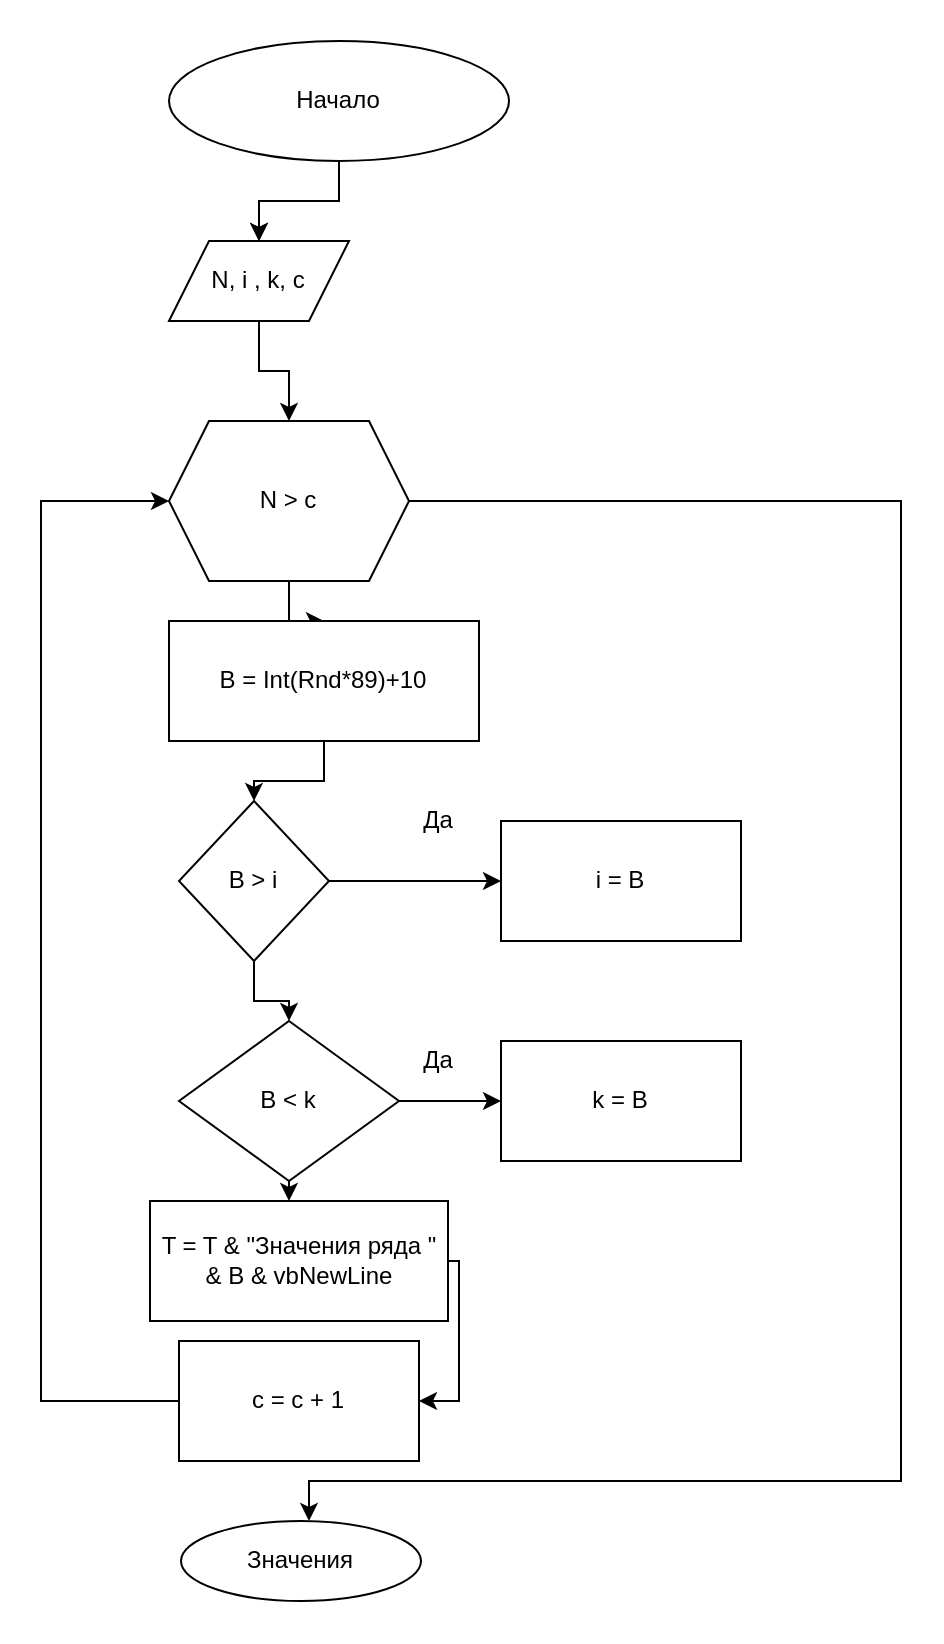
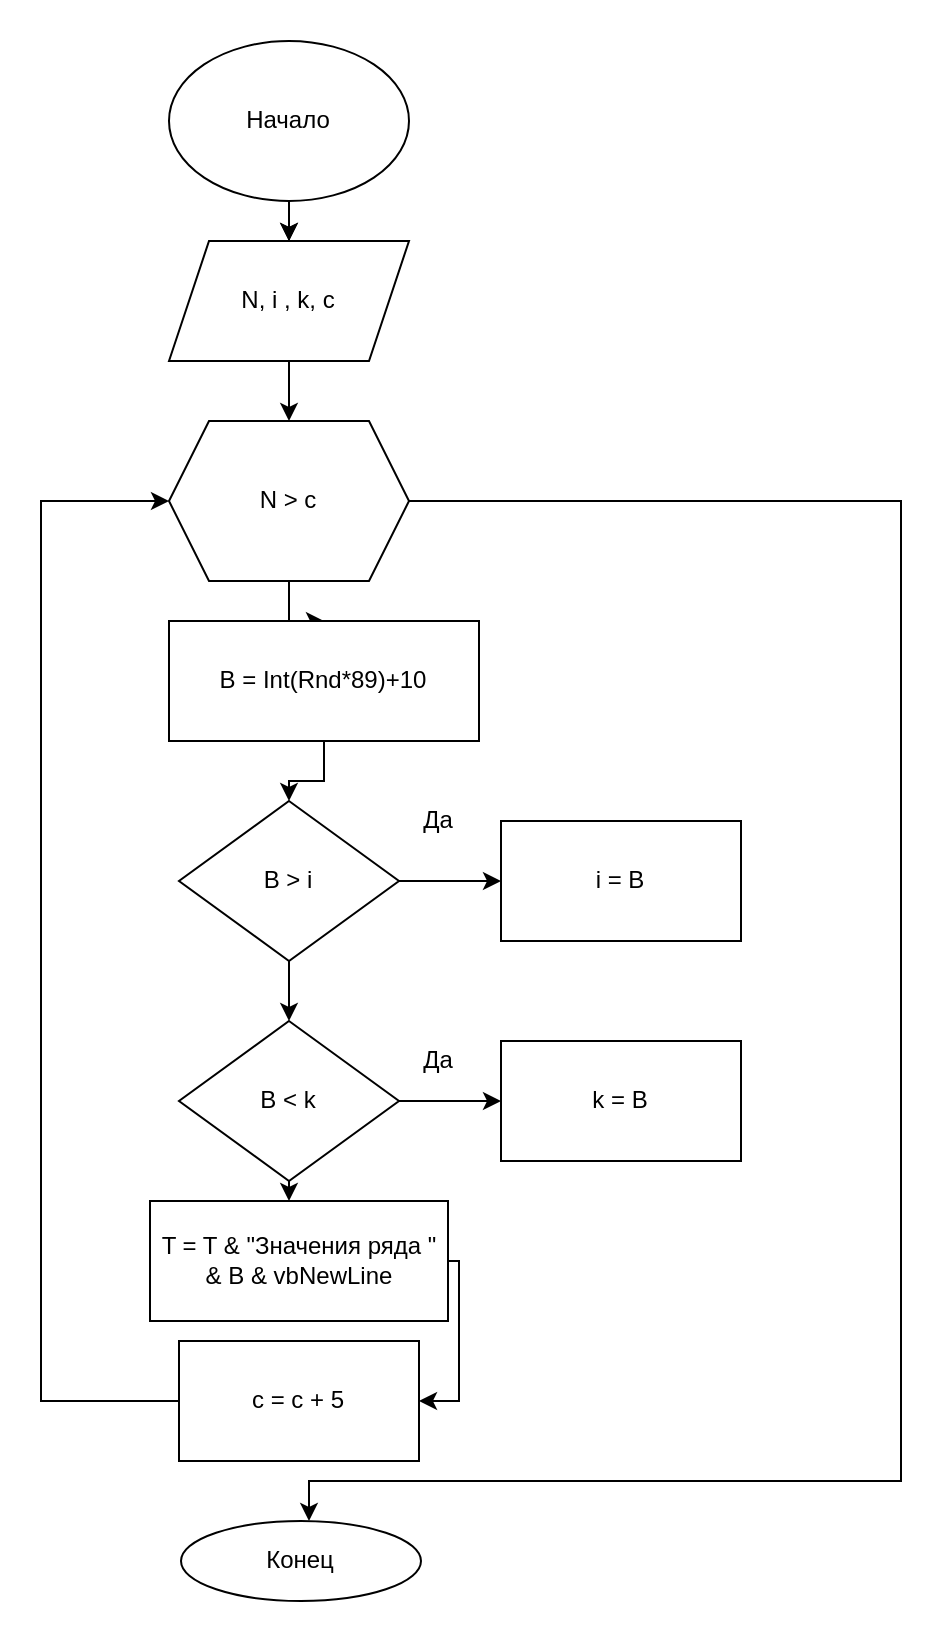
(339, 101) -> (289, 121)
(259, 281) -> (289, 301)
(254, 881) -> (289, 881)
(299, 1401) -> (299, 1401)
(301, 1561) -> (301, 1561)
